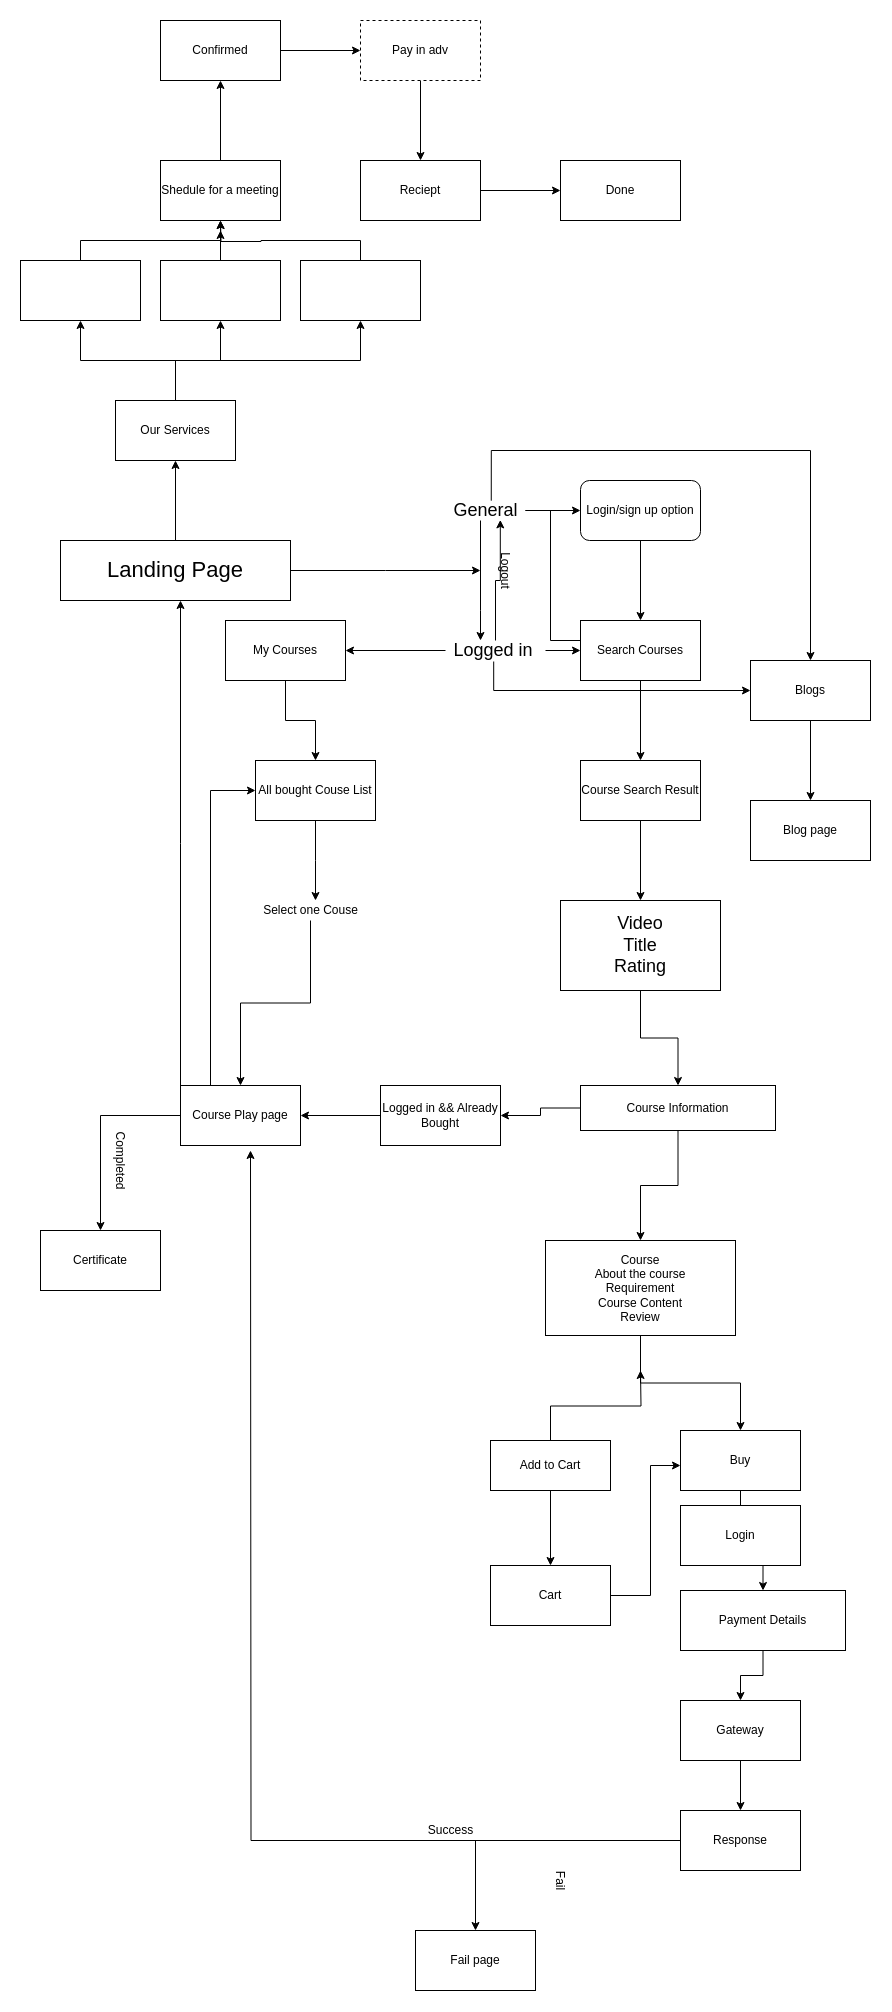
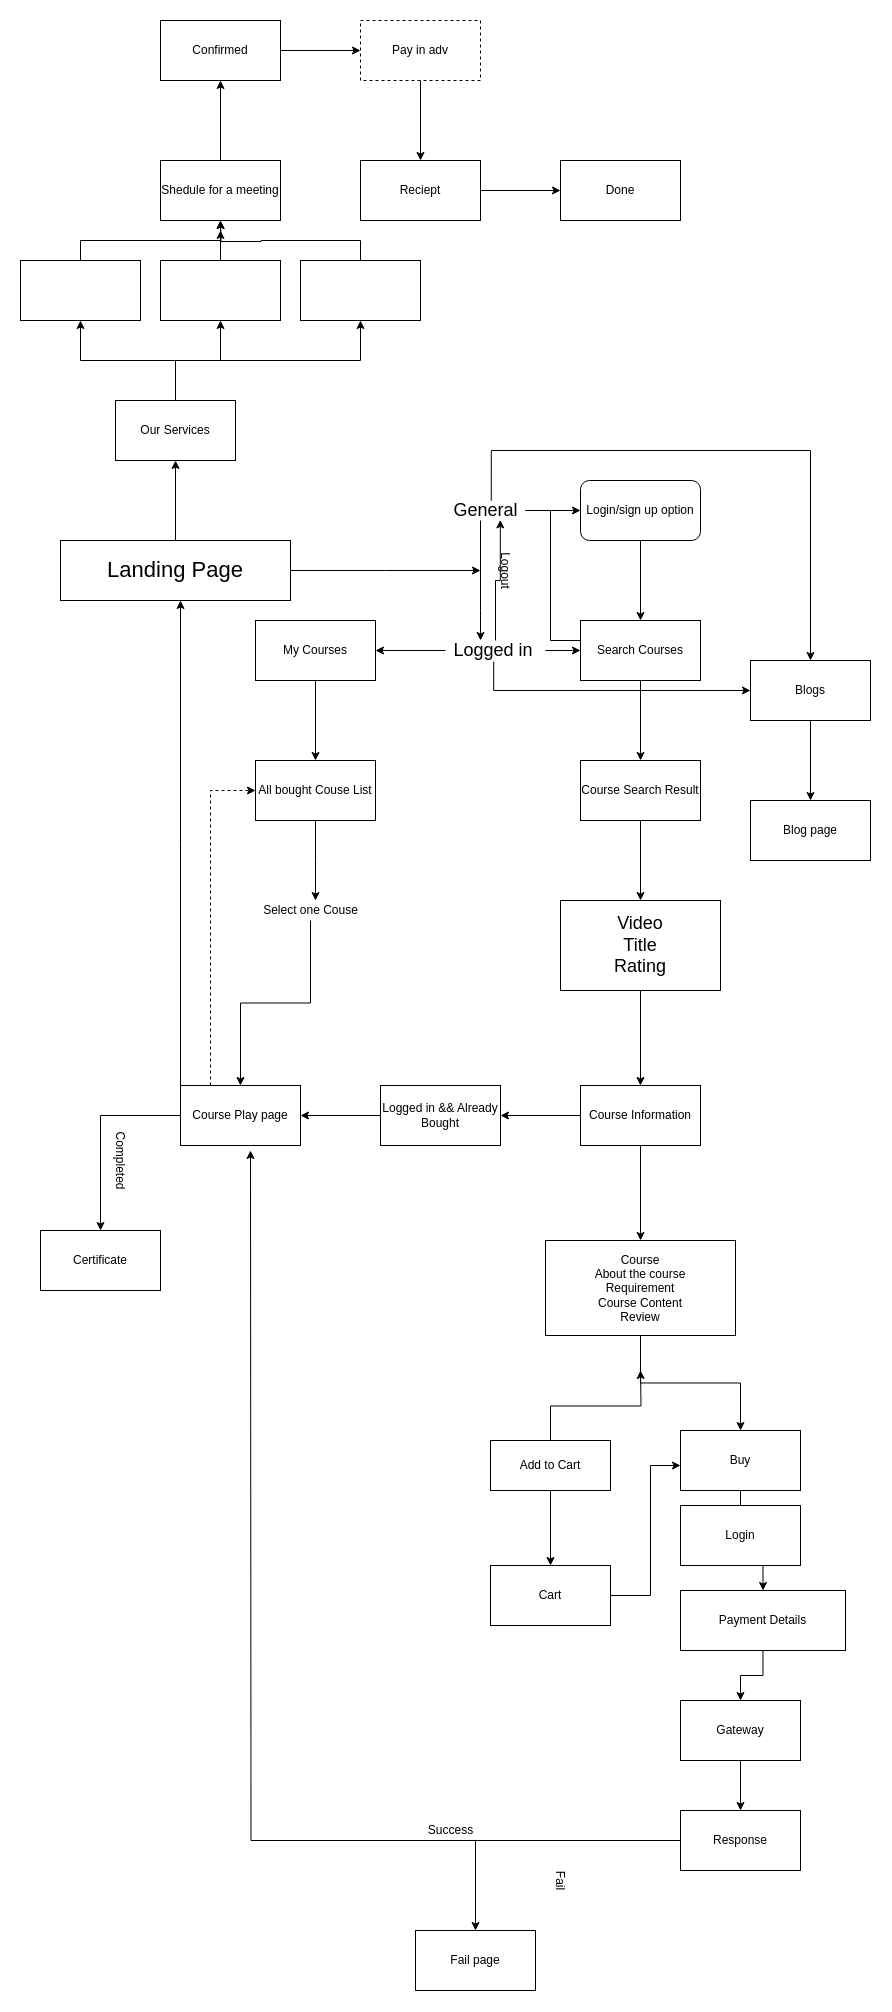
(286, 651) -> (316, 651)
(211, 920) -> (211, 920)
(678, 1108) -> (641, 1116)
